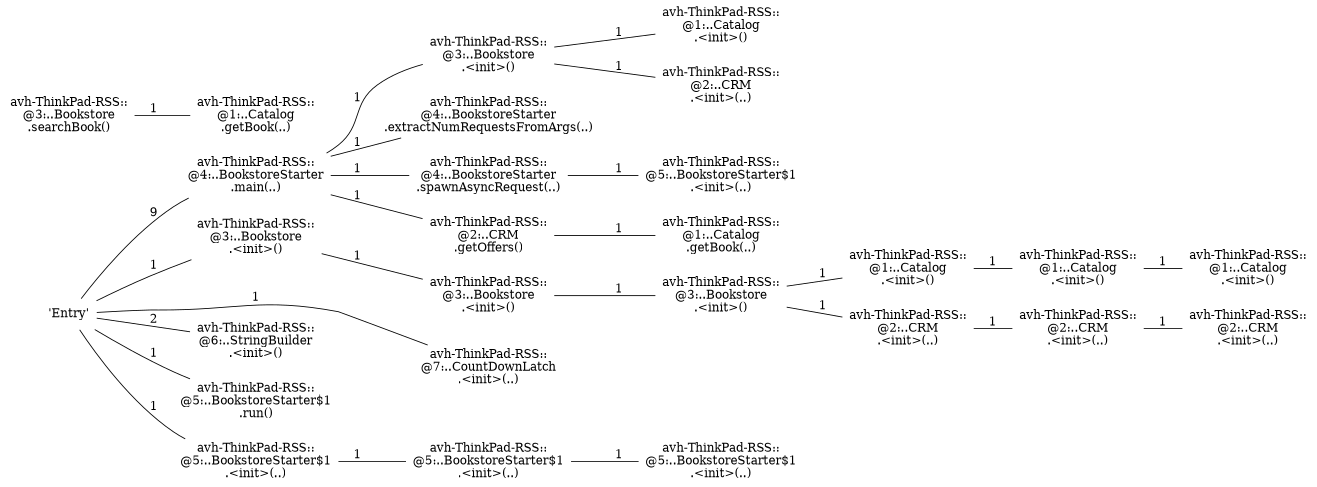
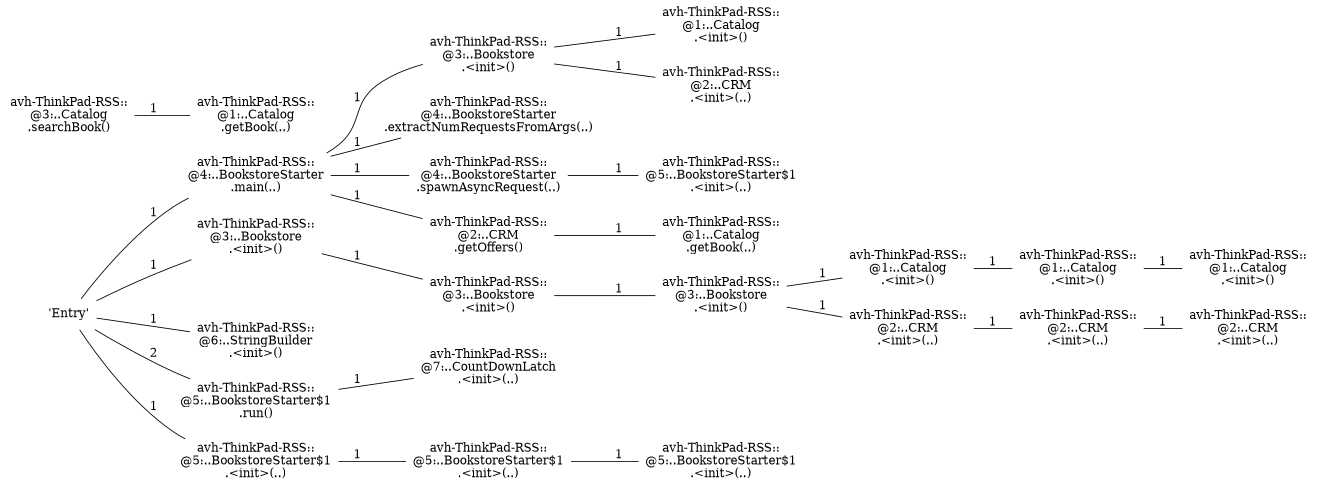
(69, 115) -> (69, 115)
(154, 213) -> (154, 213)
(265, 305) -> (376, 384)
(154, 320) -> (154, 320)
(154, 354) -> (154, 354)
